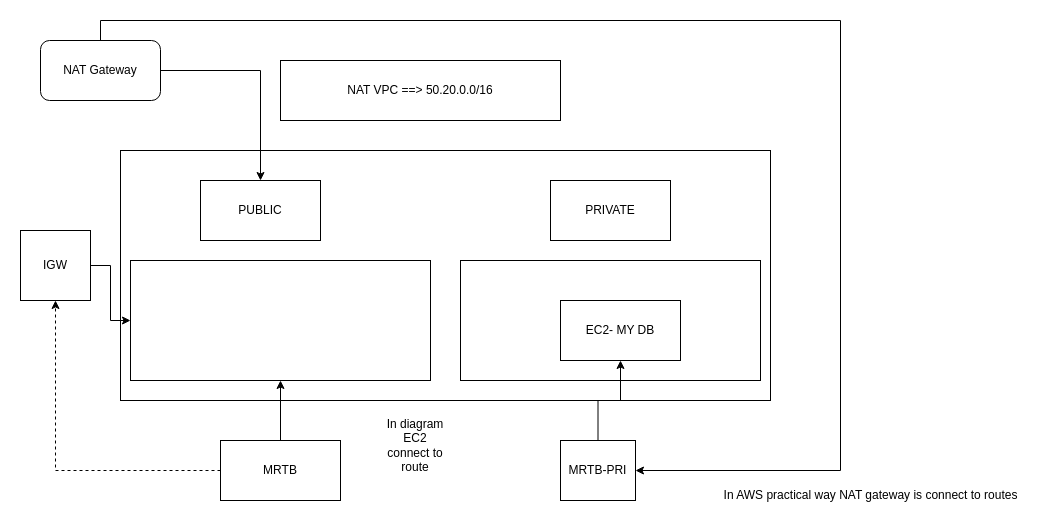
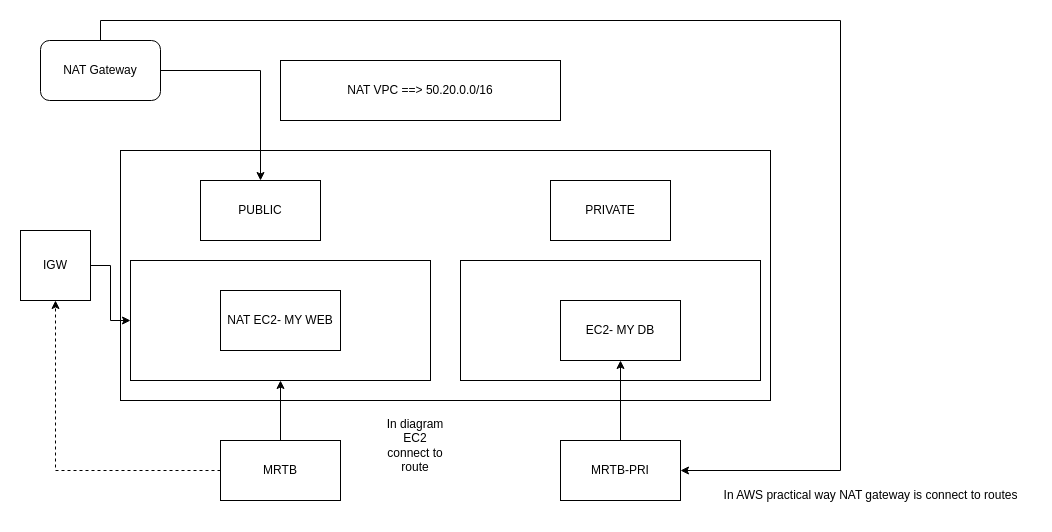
none -> (281, 321)
(598, 471) -> (621, 471)
